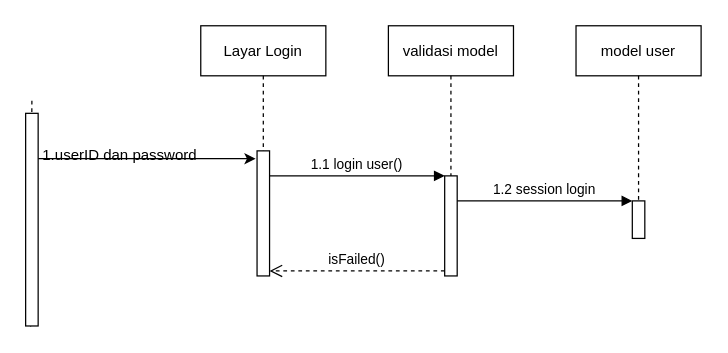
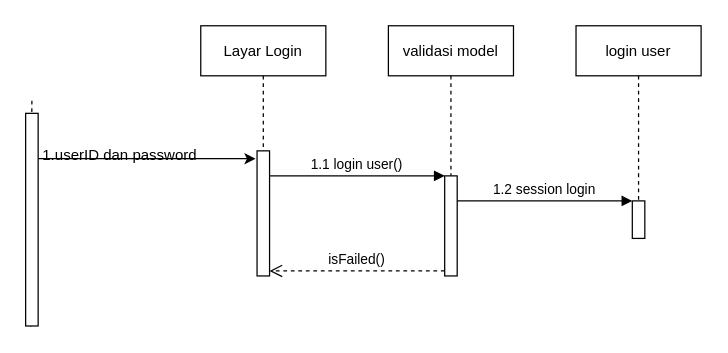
(638, 51) -> (638, 51)
